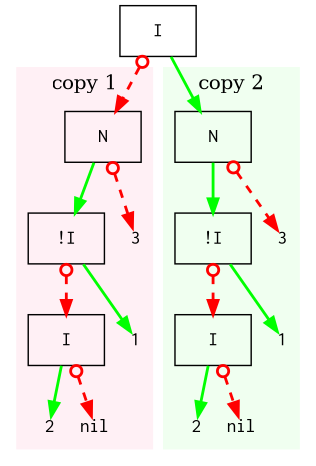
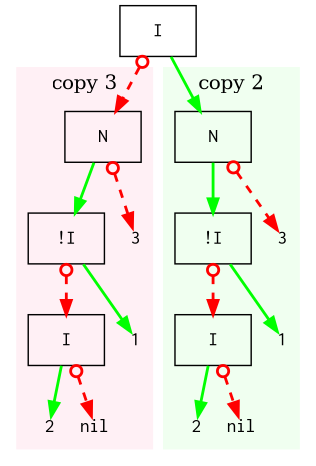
(85, 84) -> (85, 84)
